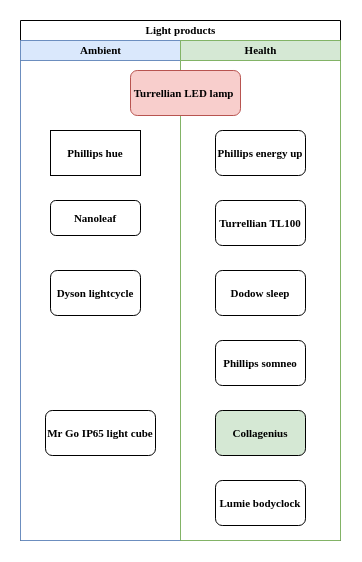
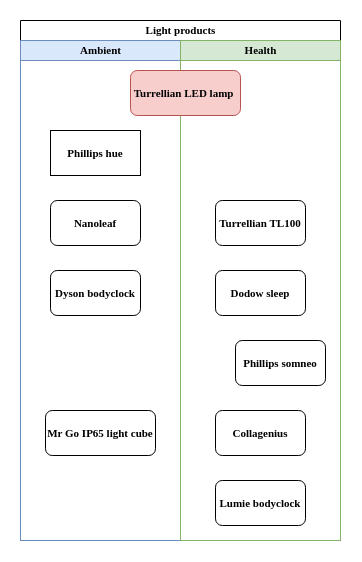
(261, 153) -> none
(96, 218) -> (96, 223)
(96, 294) -> (96, 294)
(261, 363) -> (281, 363)
(261, 433) -> (261, 433)
